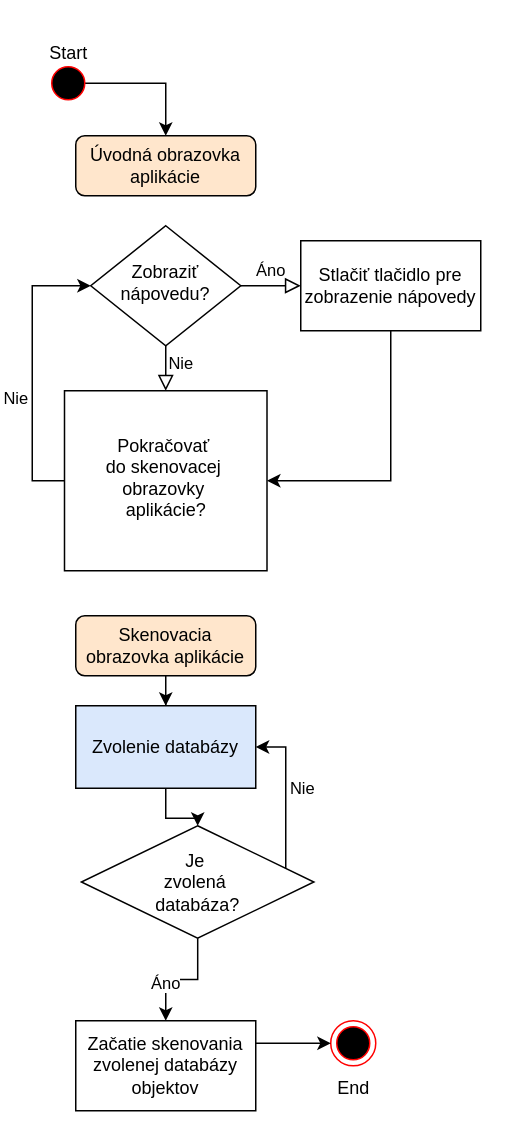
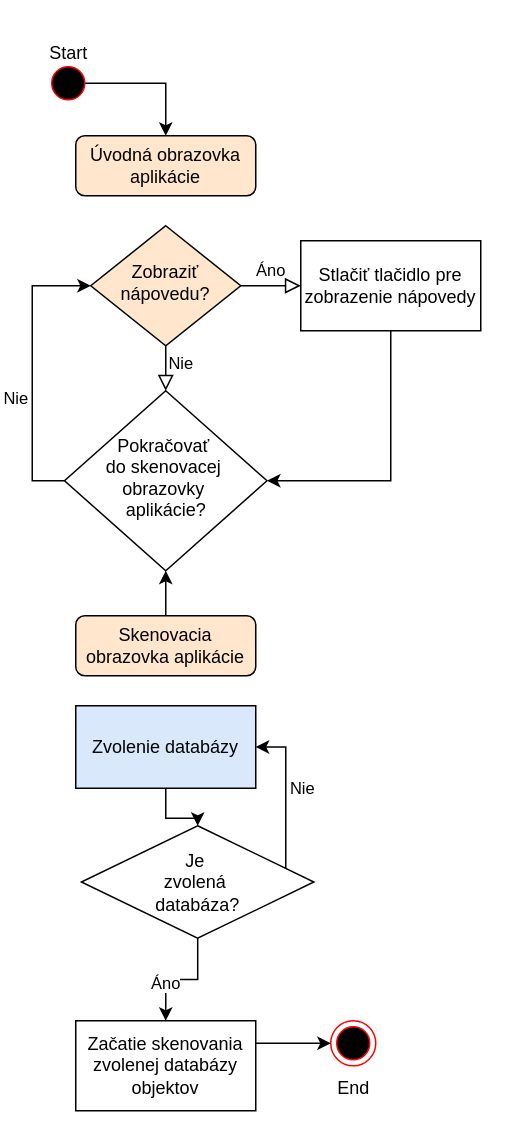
(166, 286) -> (166, 286)
(166, 481) -> (166, 481)
(166, 696) -> (166, 588)
